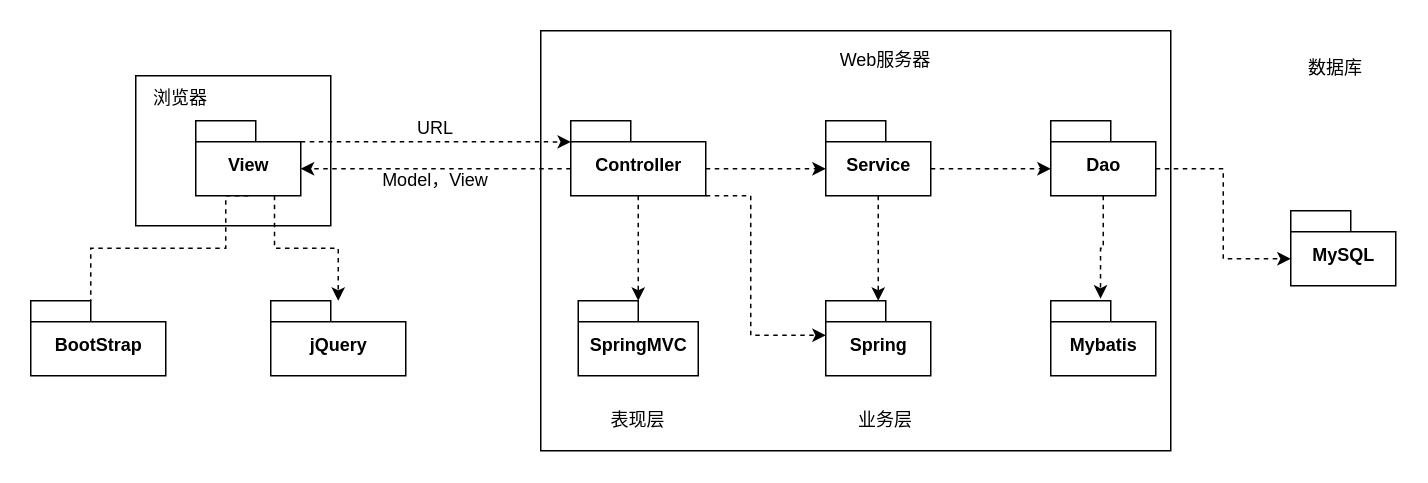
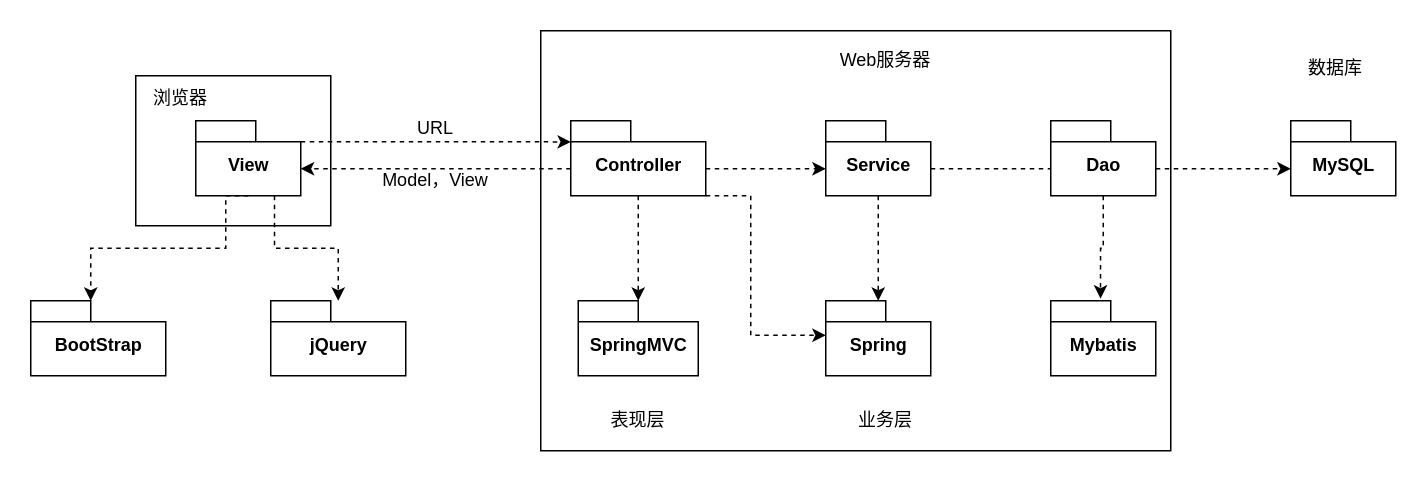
(1039, 169) -> (1043, 169)
(1343, 248) -> (1343, 158)
(91, 293) -> (91, 289)
